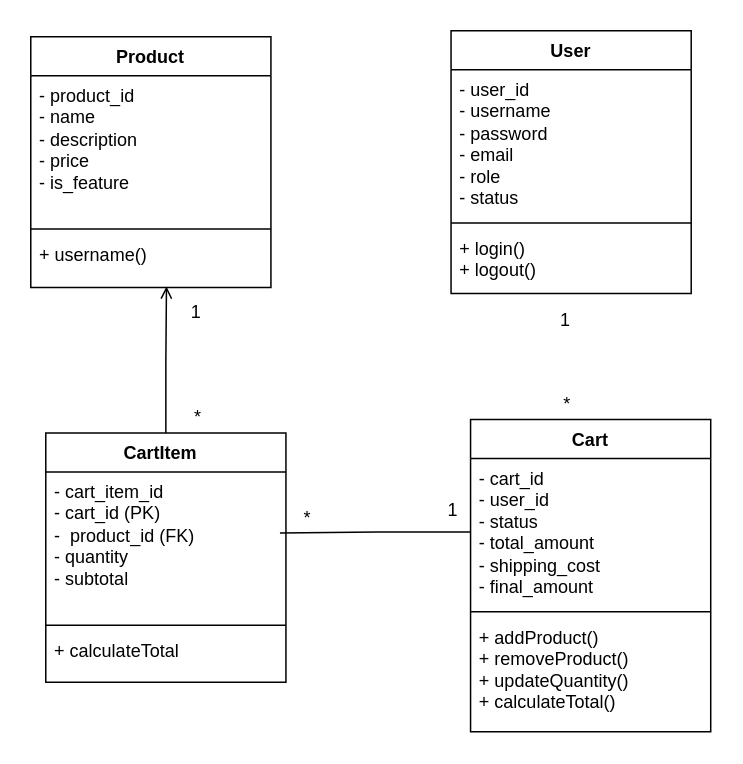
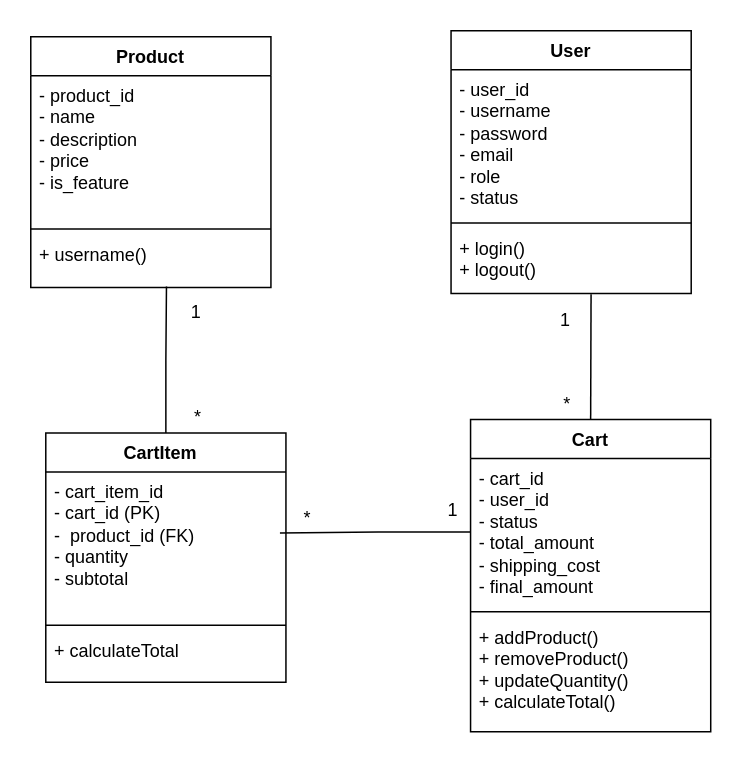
(166, 293) -> (166, 293)
none -> (590, 358)
